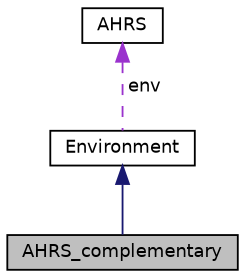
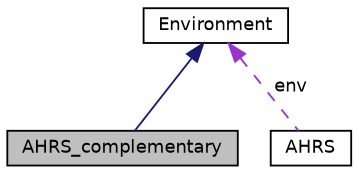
(123, 96) -> (269, 94)
